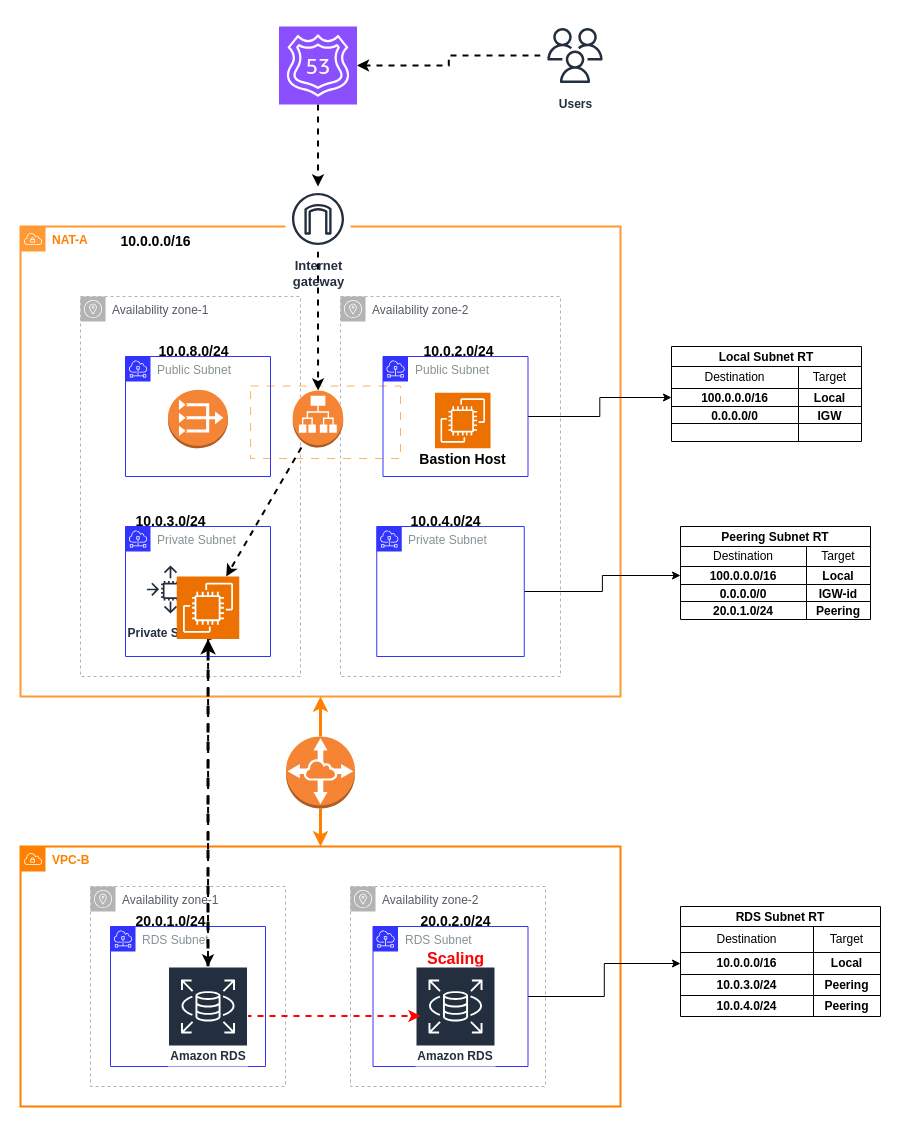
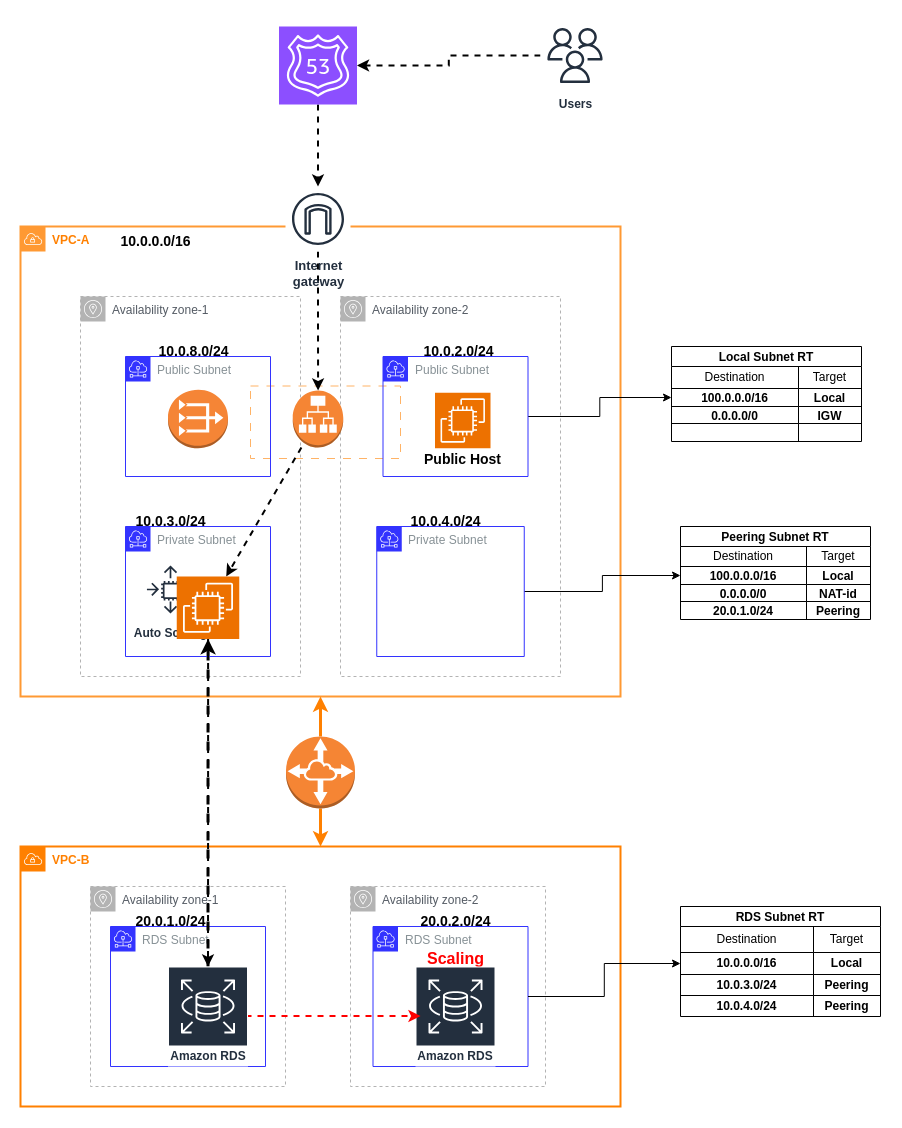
(69, 241) -> (69, 241)
(463, 460) -> (463, 460)
(839, 594) -> (839, 594)
(171, 634) -> (171, 634)
